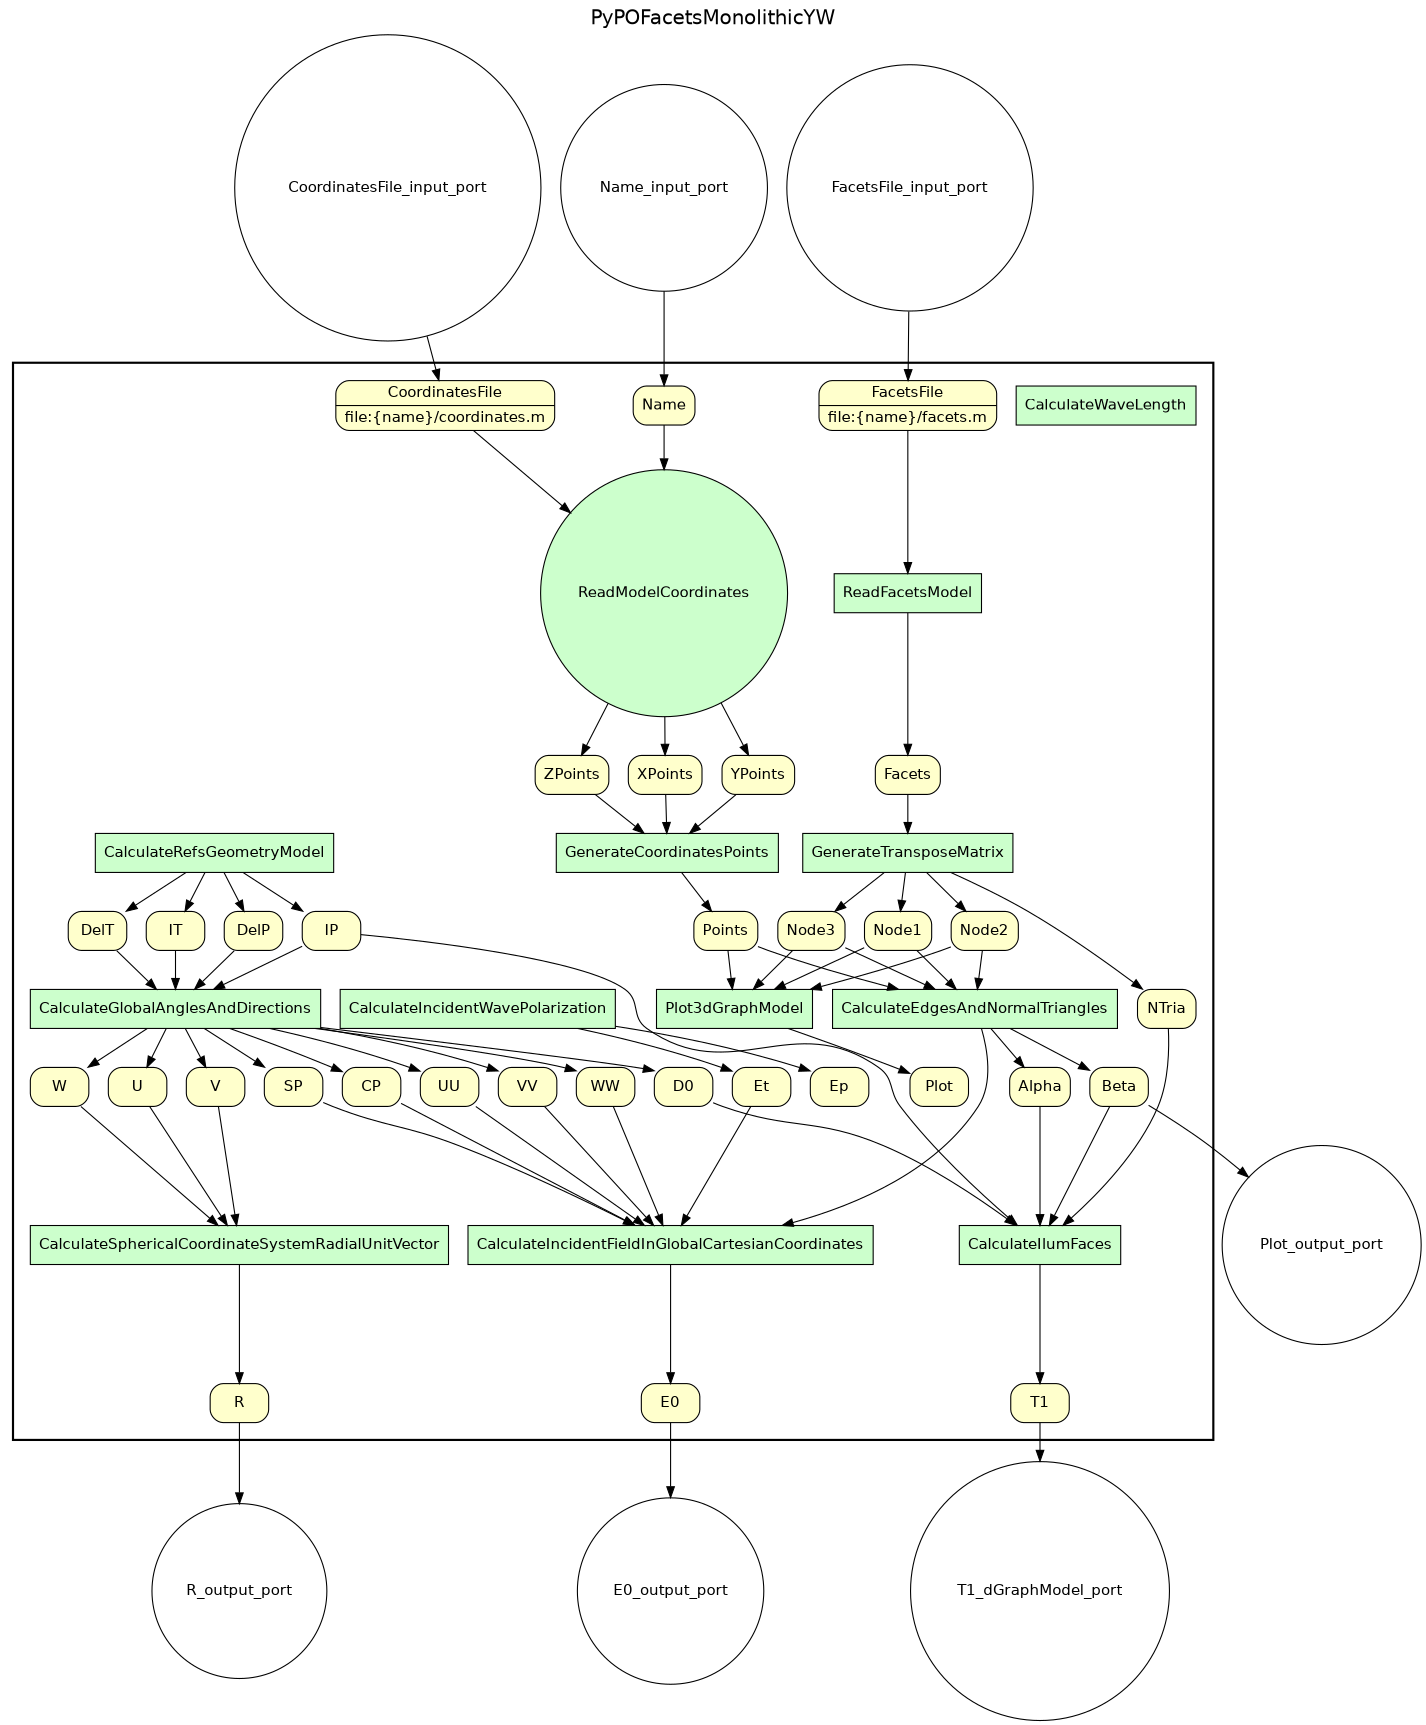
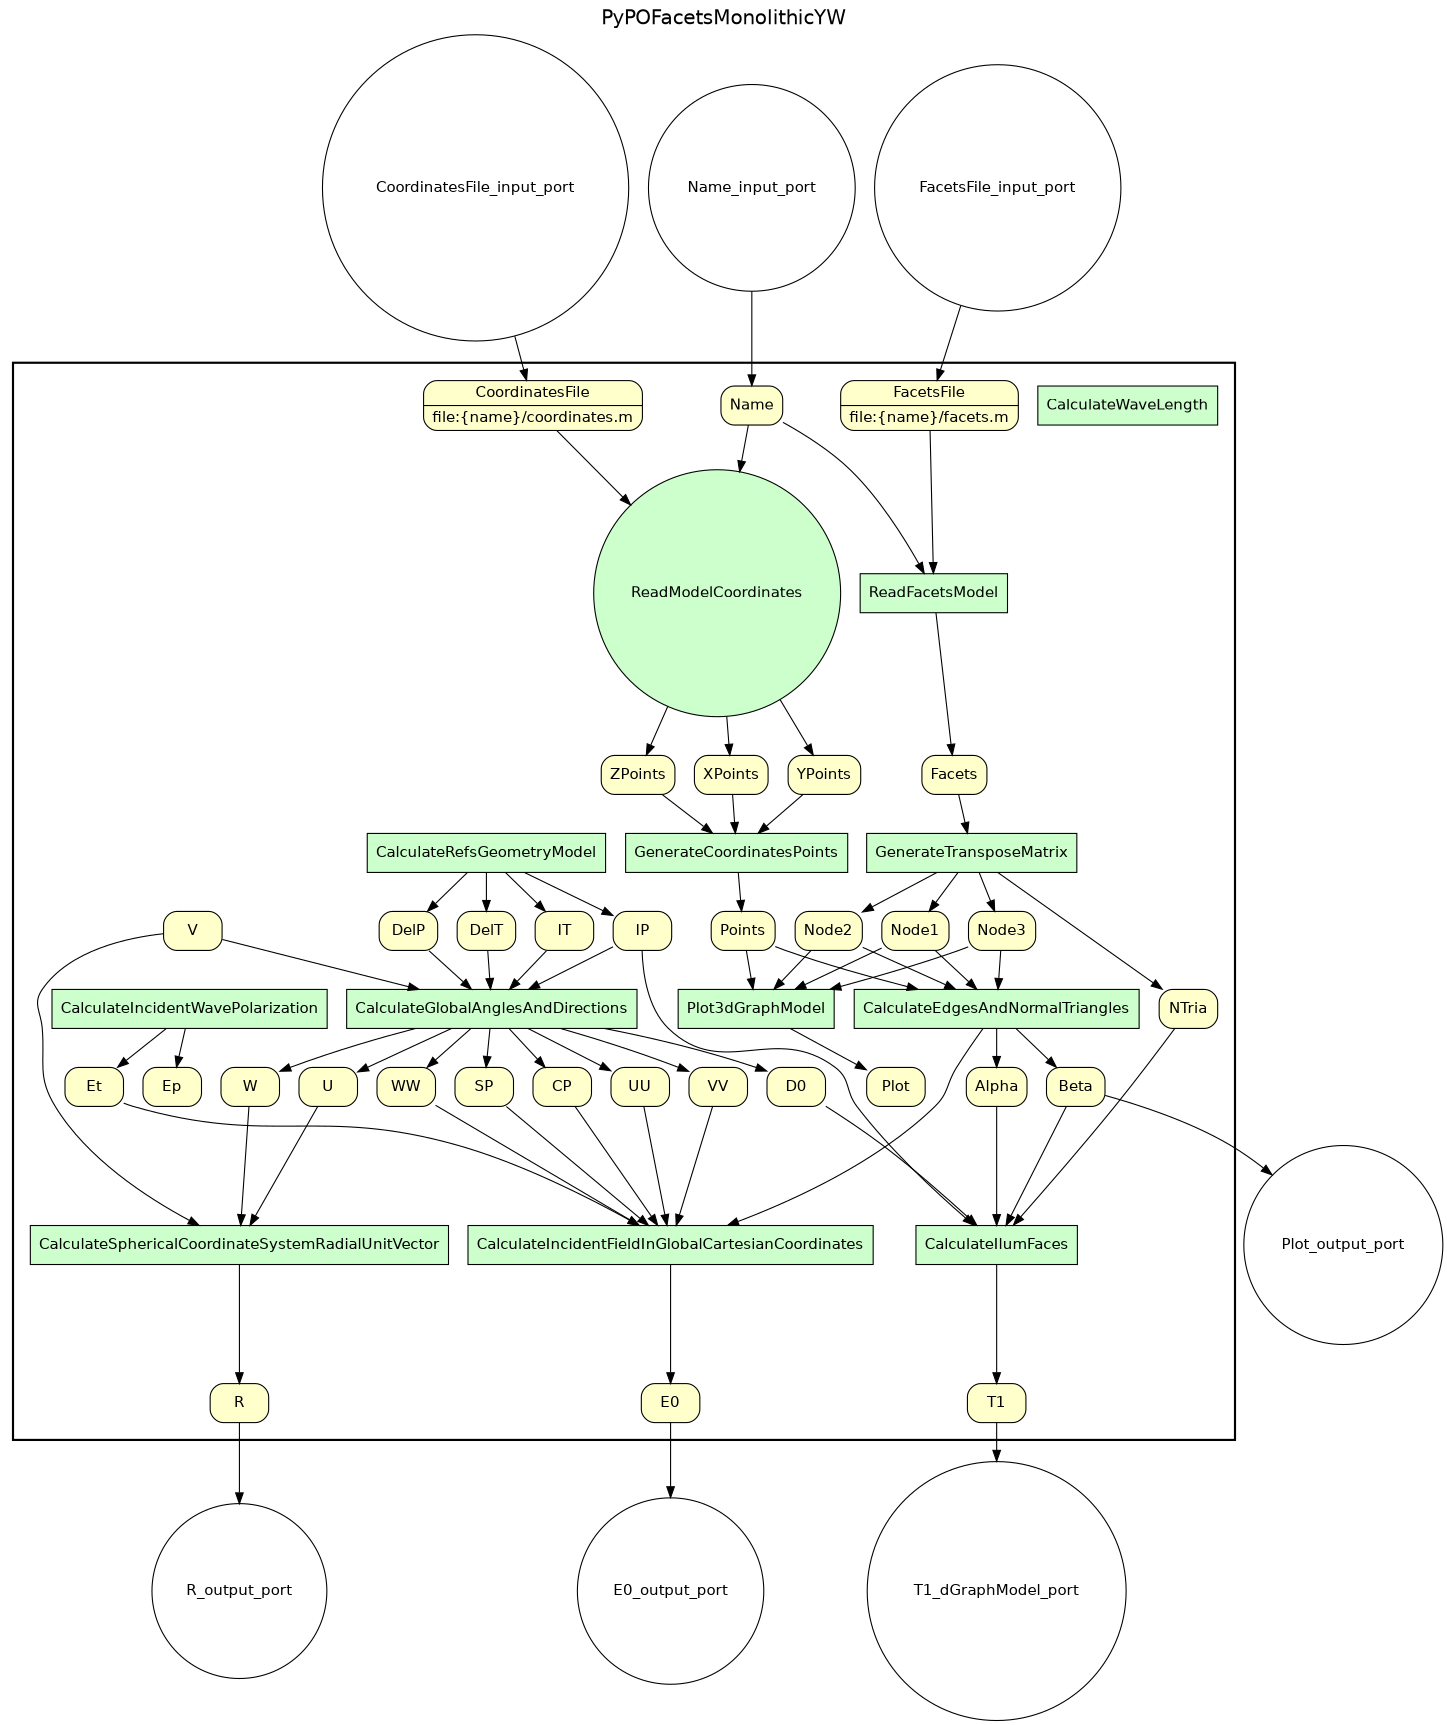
none -> (862, 482)
(193, 1043) -> (315, 963)
